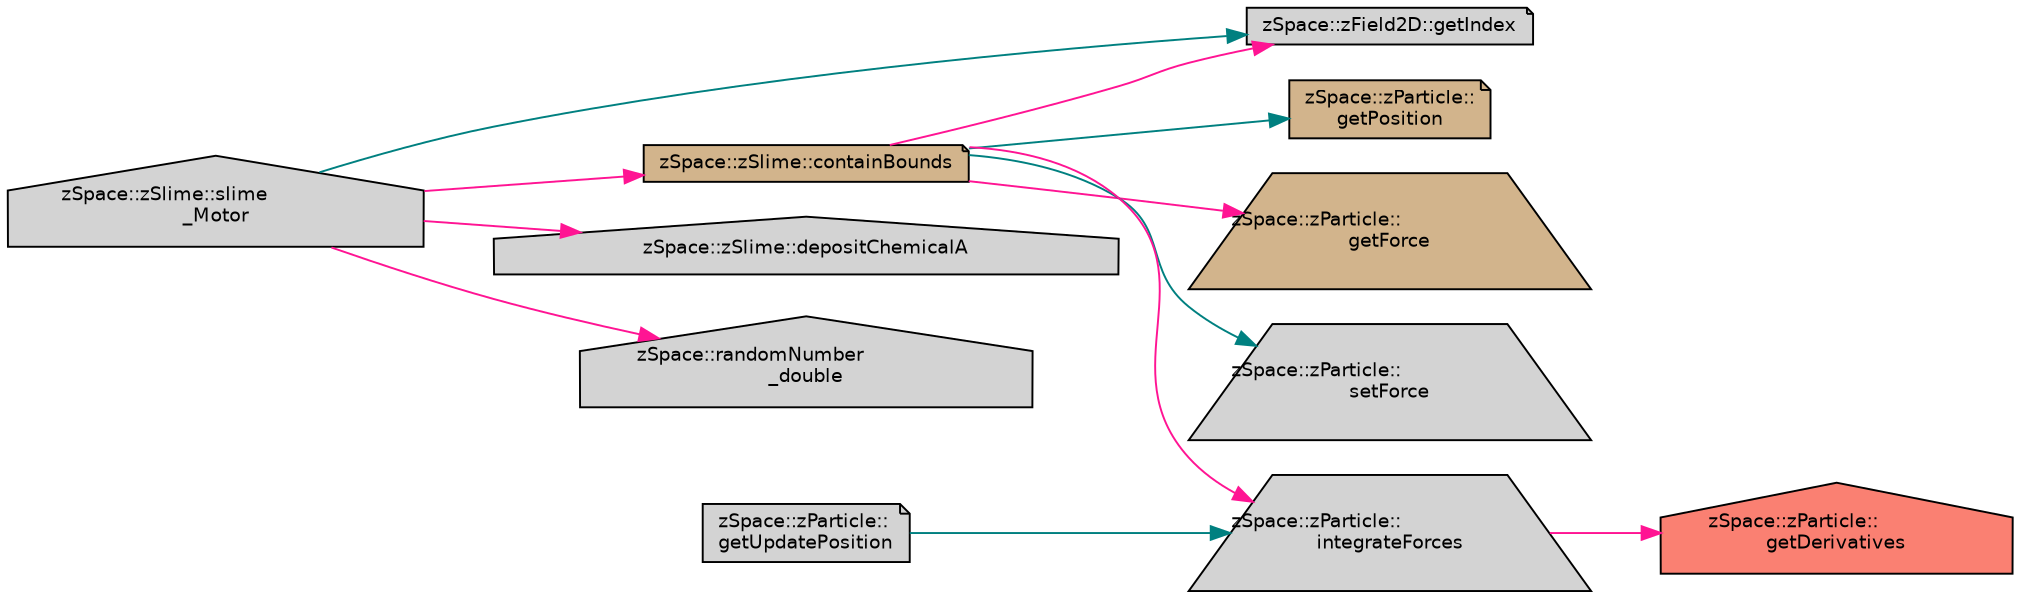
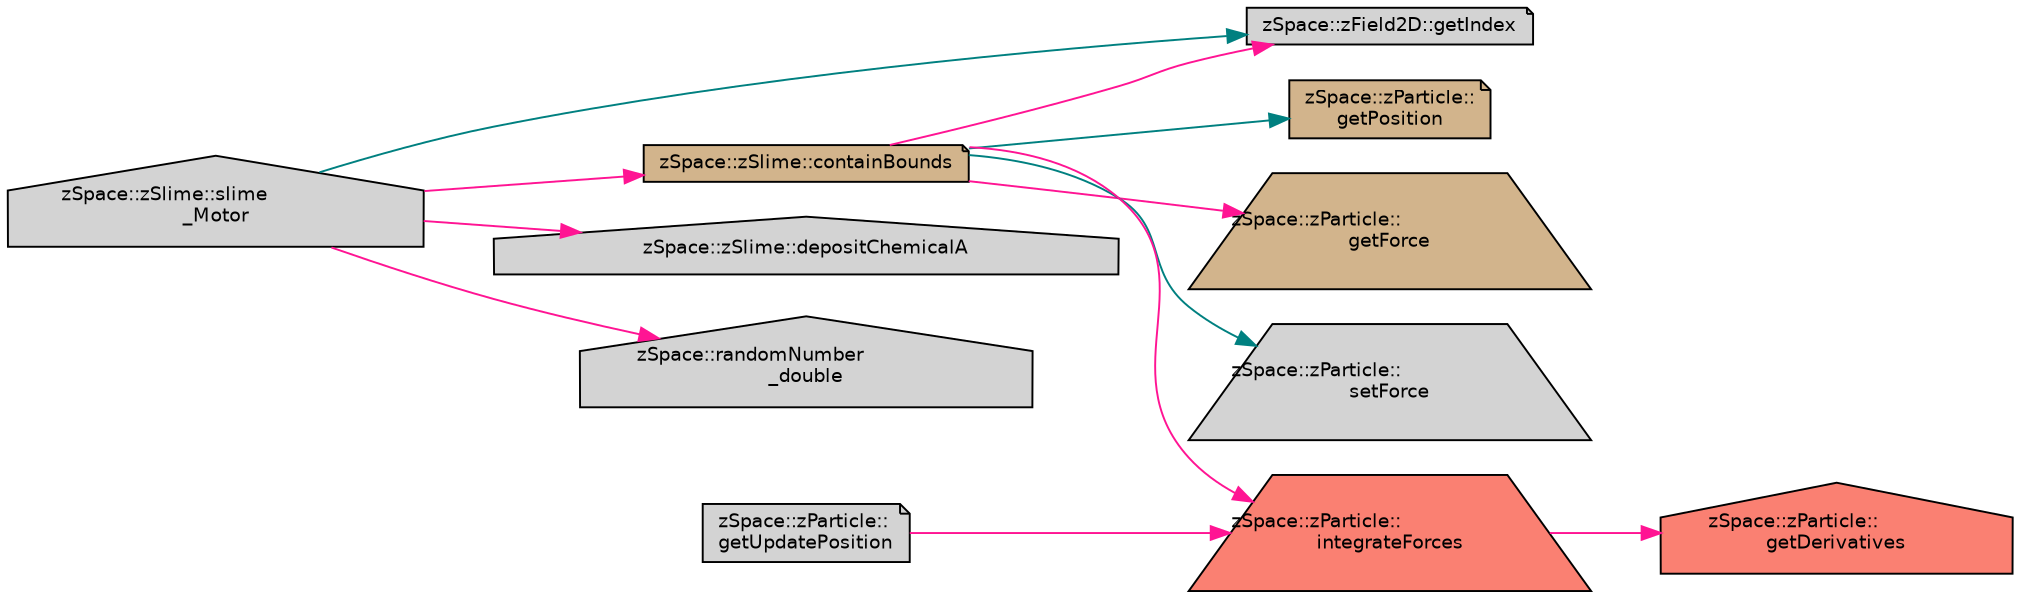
(1060, 533) -> (1060, 533)
(1390, 533) -> (1390, 533)
